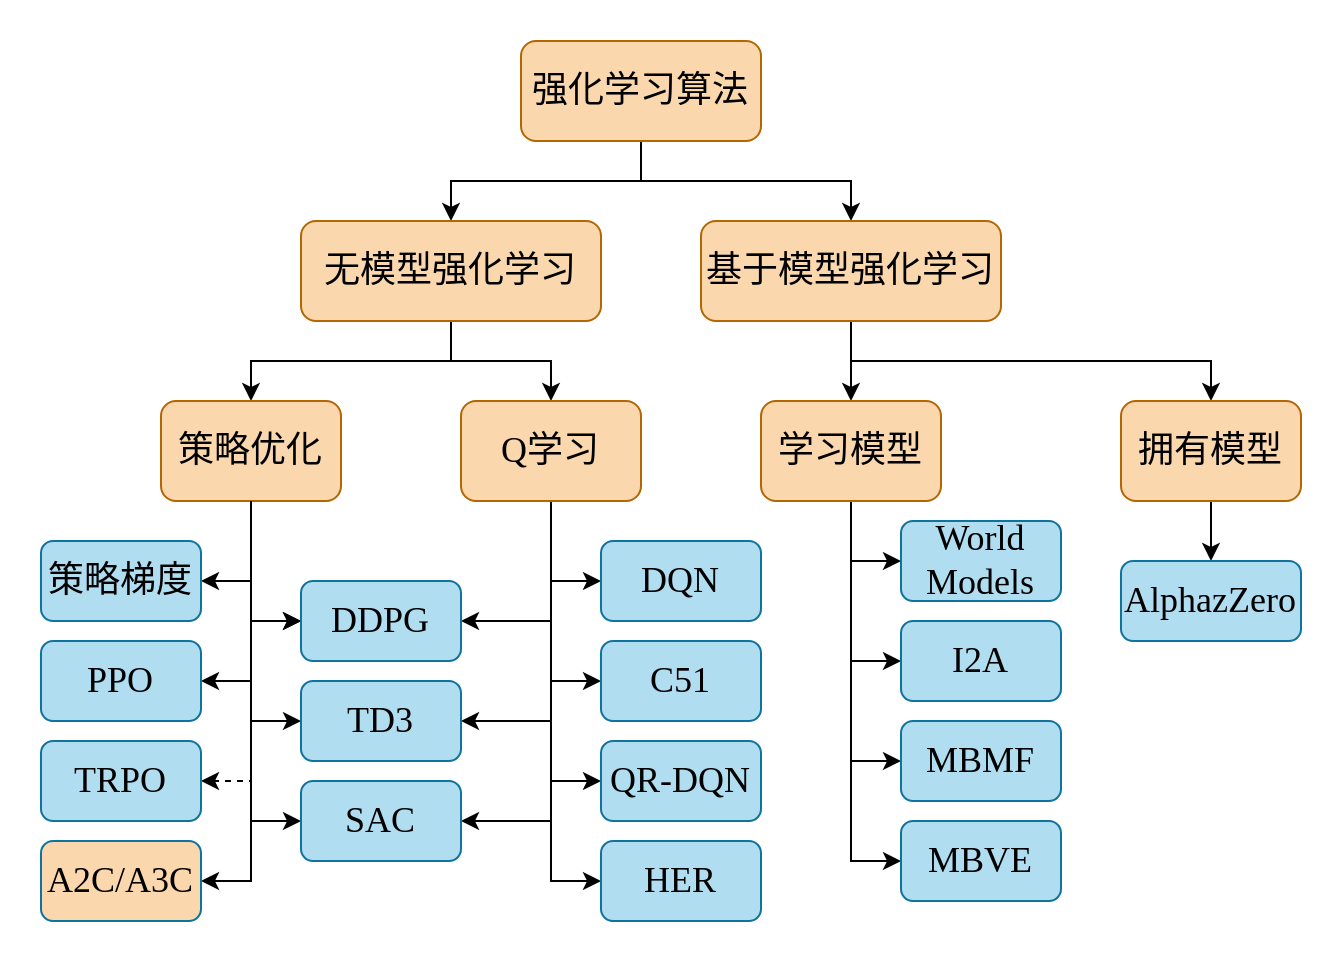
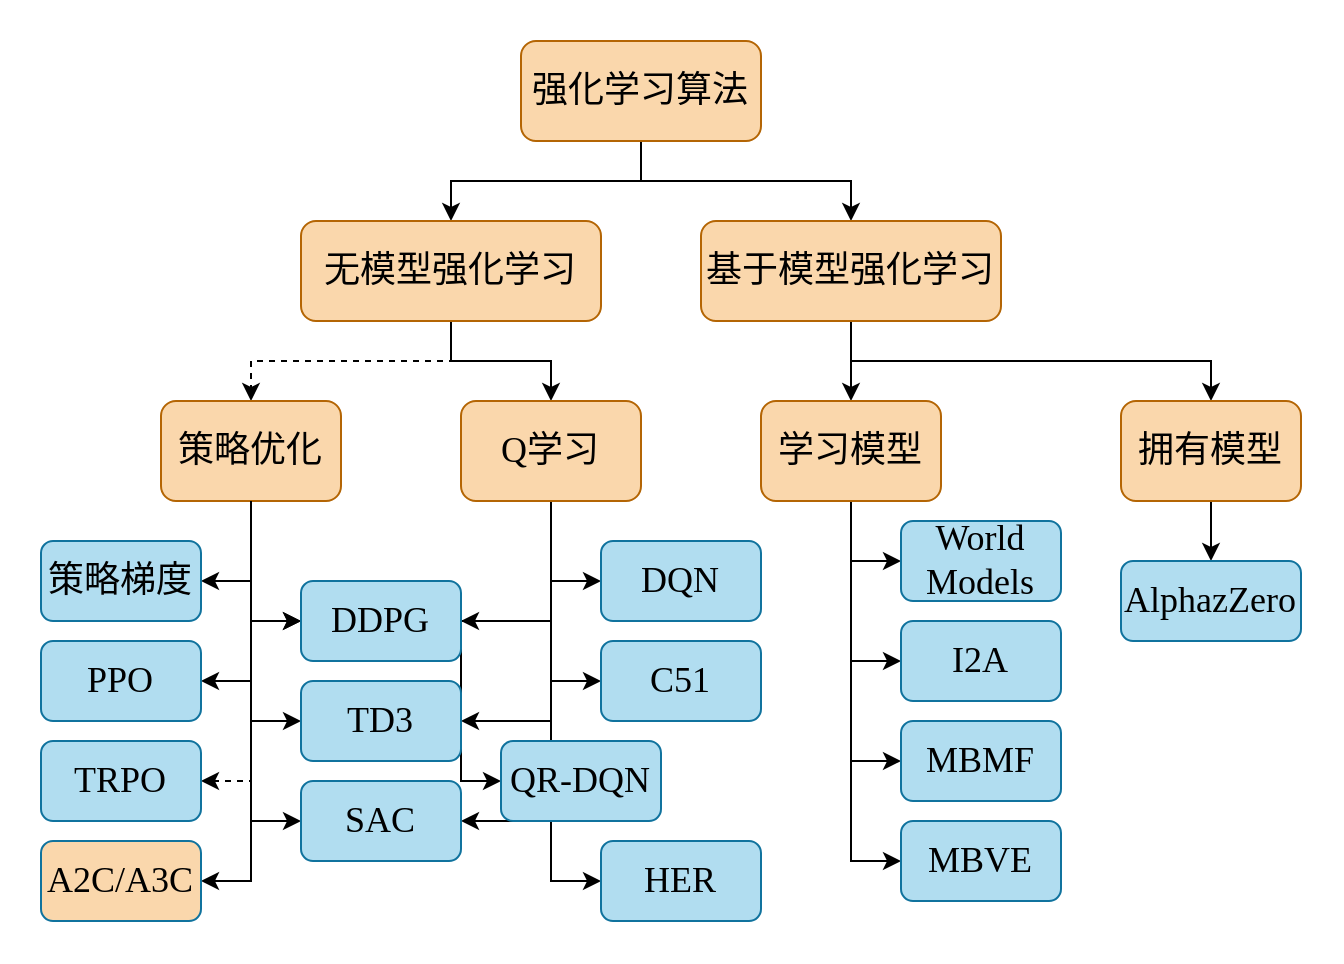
(337, 361) -> (337, 361)
(681, 781) -> (581, 781)
